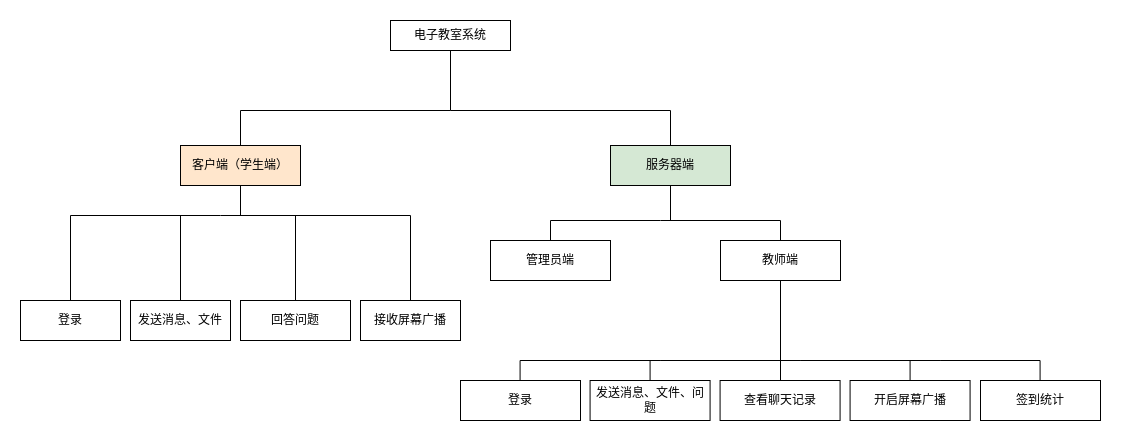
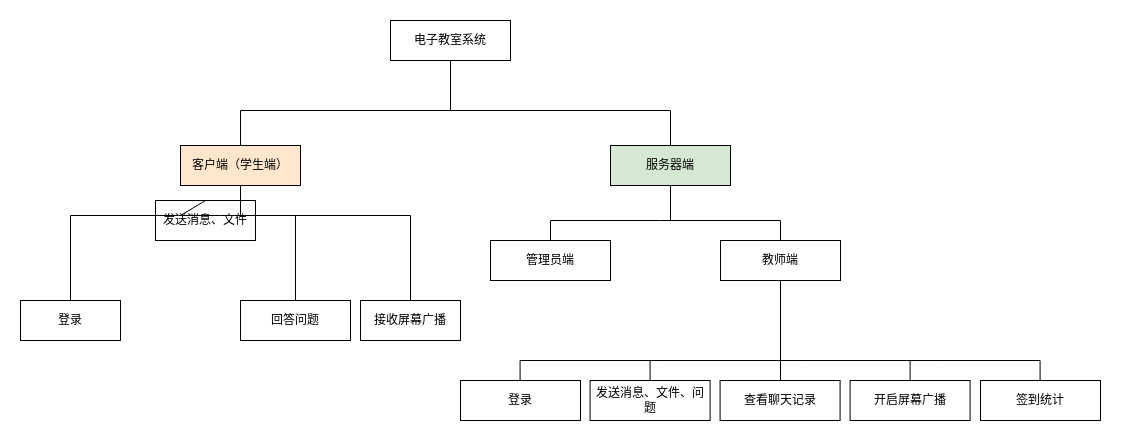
(451, 36) -> (451, 41)
(181, 321) -> (206, 221)
